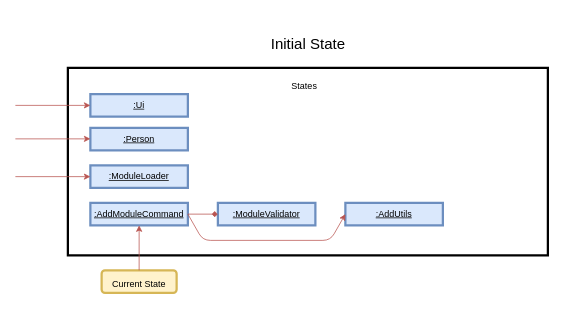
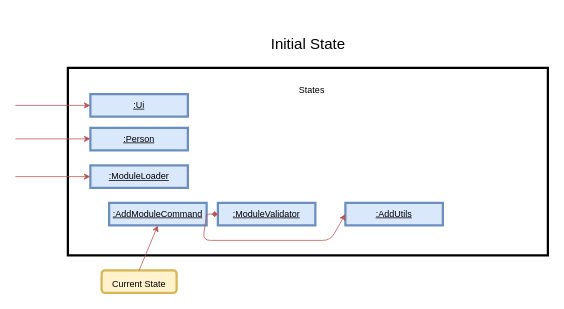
(304, 87) -> (312, 90)
(139, 214) -> (158, 214)
